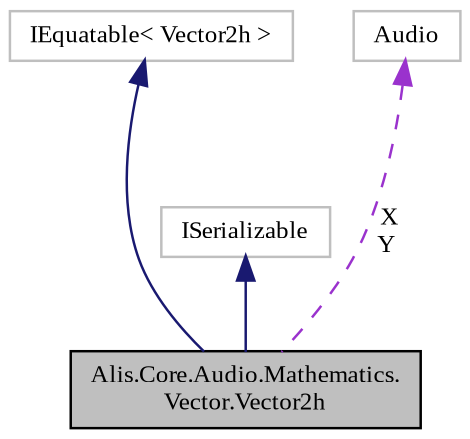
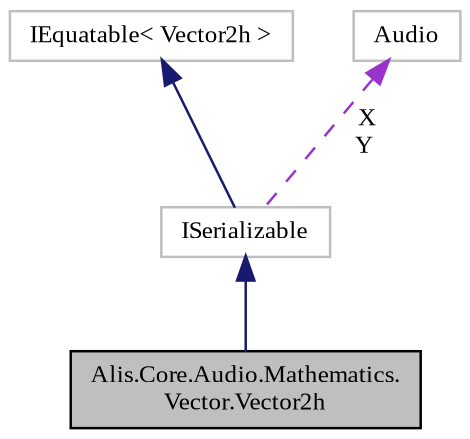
(131, 229) -> (204, 145)
(366, 230) -> (318, 143)
